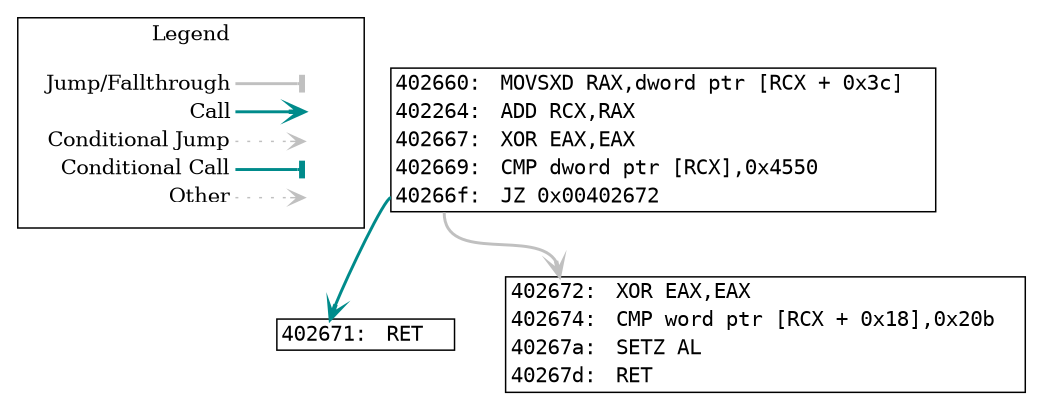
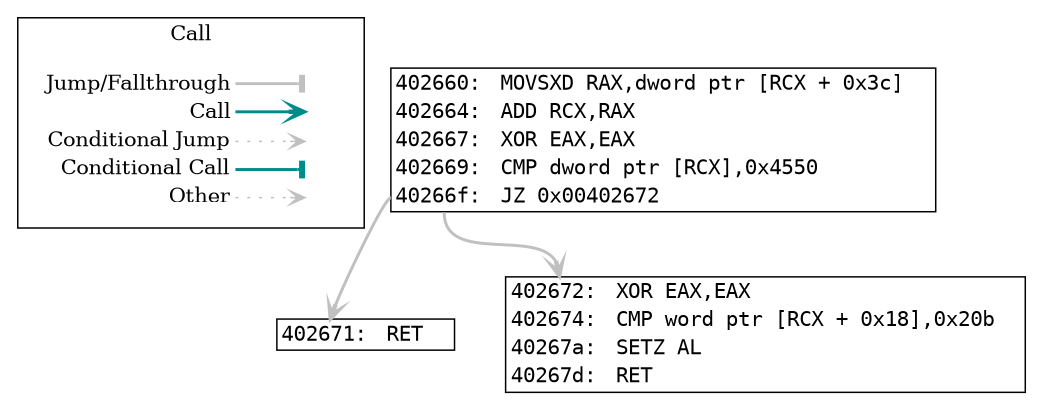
(191, 35) -> (191, 35)
(445, 112) -> (445, 112)
(360, 250) -> (360, 250)
